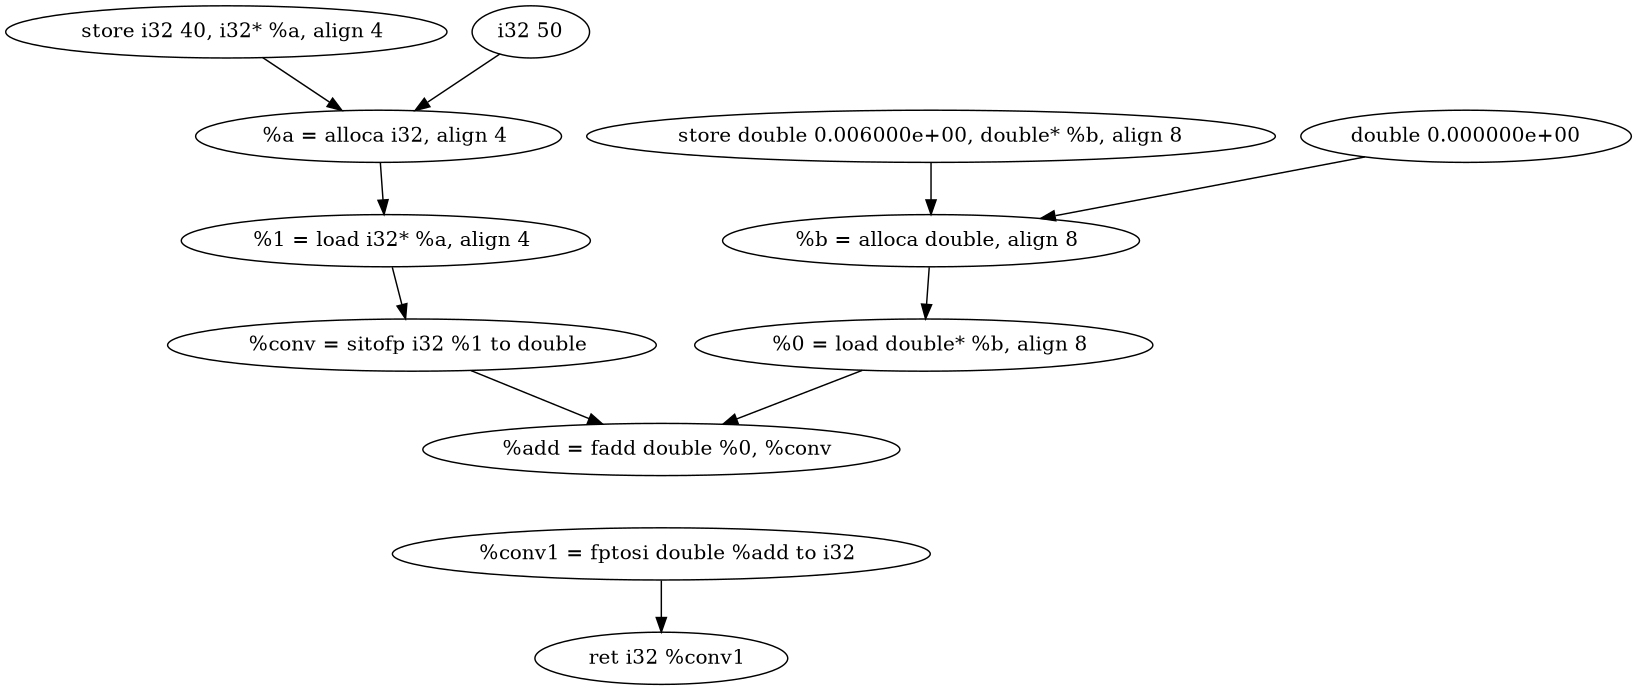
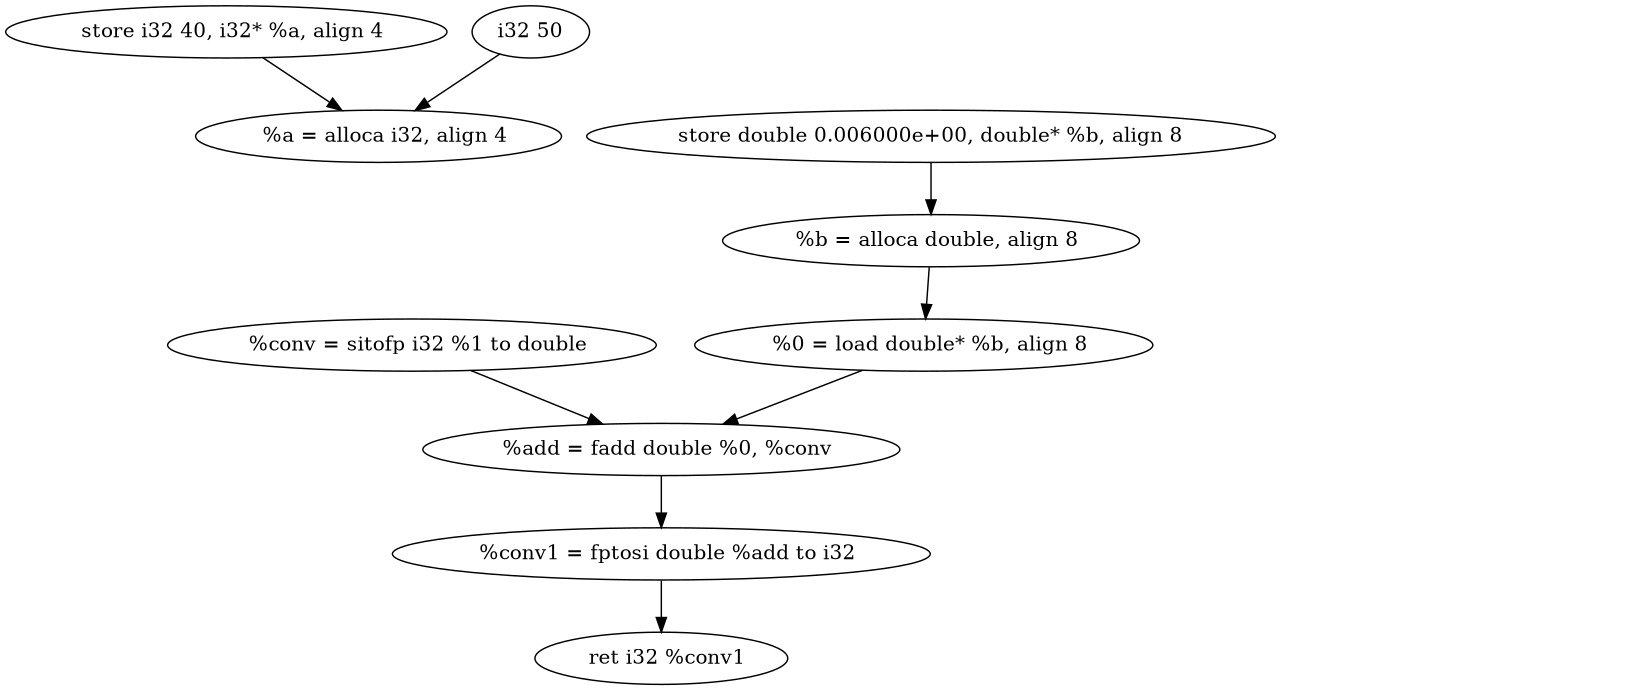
(1466, 136) -> none
(386, 241) -> none
none -> (661, 495)
